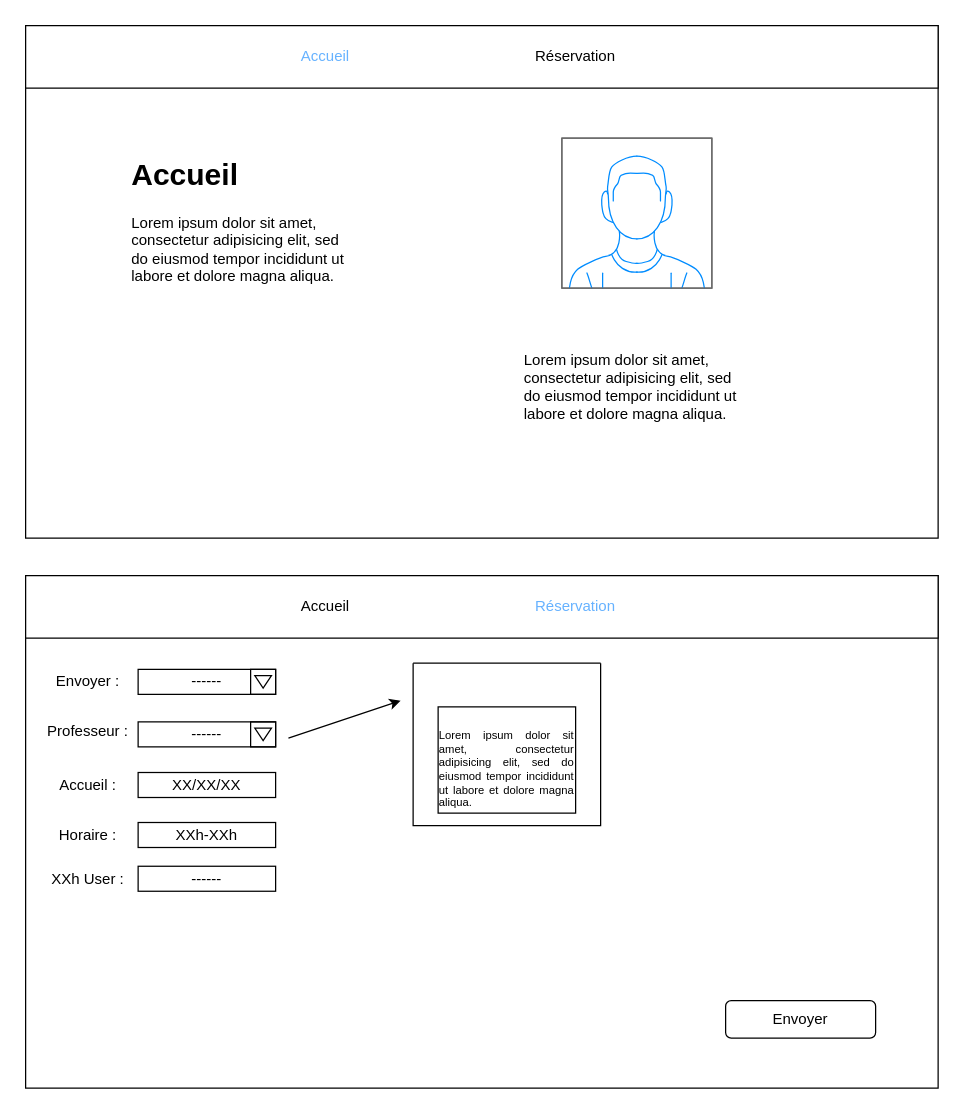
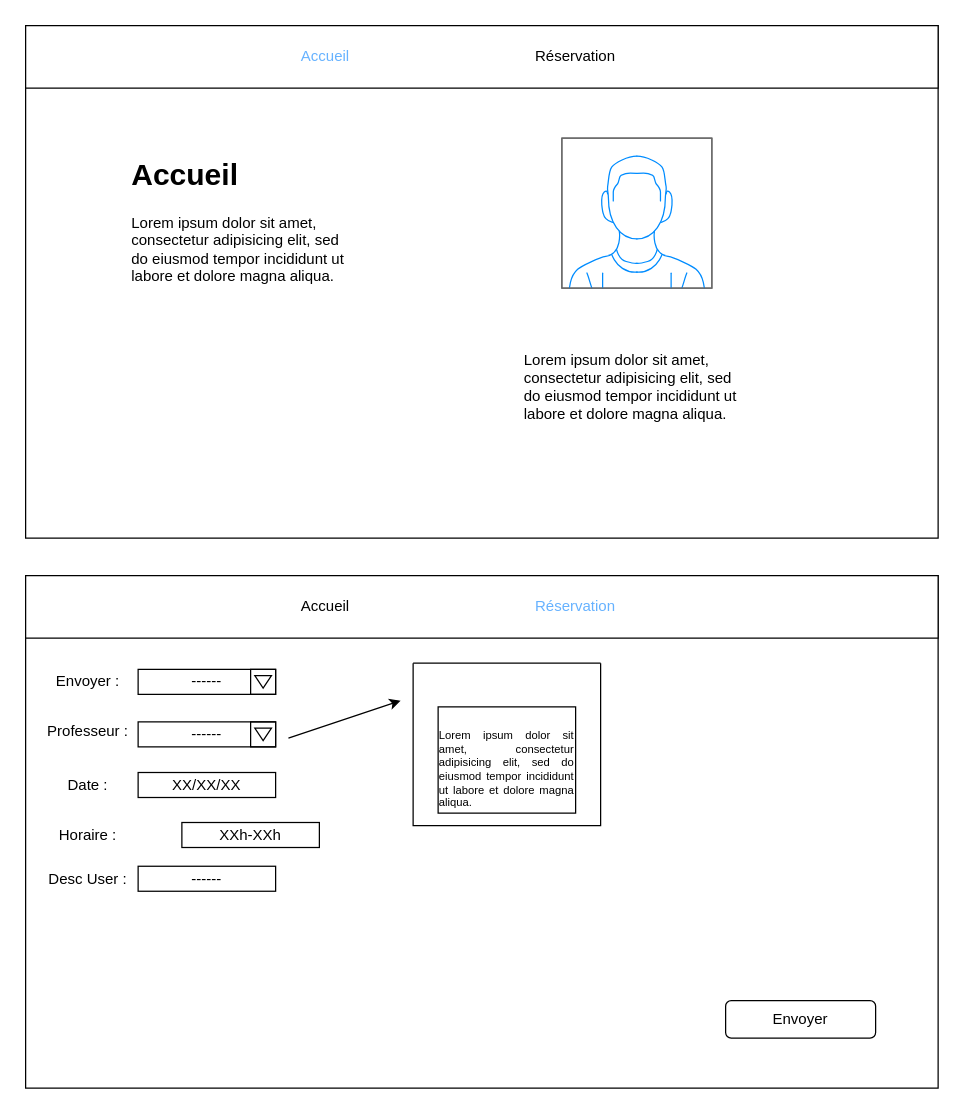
(88, 786) -> (88, 786)
(207, 835) -> (251, 835)
(88, 879) -> (88, 879)
